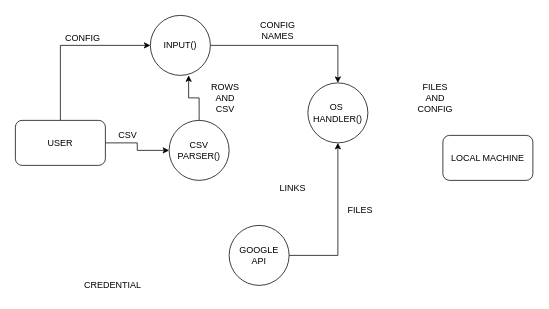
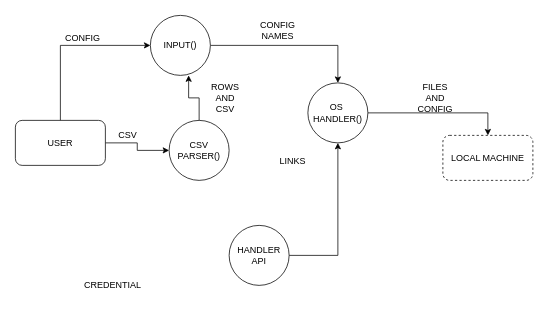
none -> (487, 113)
(488, 158) -> (488, 158)
(293, 188) -> (293, 162)
(360, 210) -> none
(259, 255) -> (259, 255)
